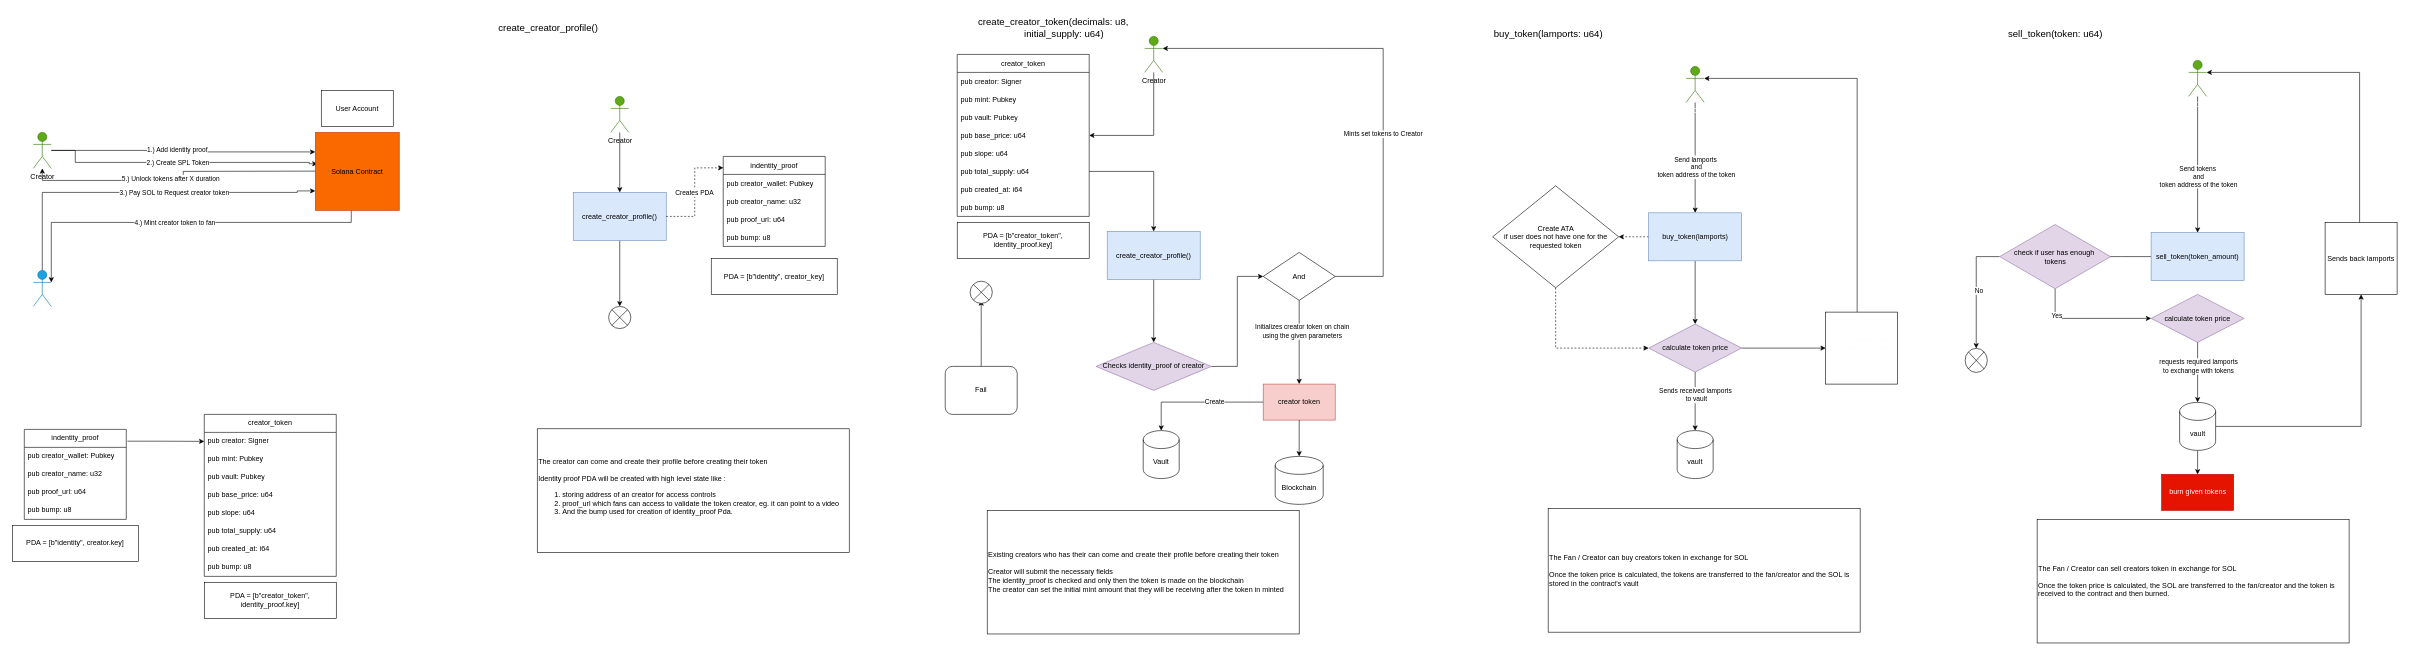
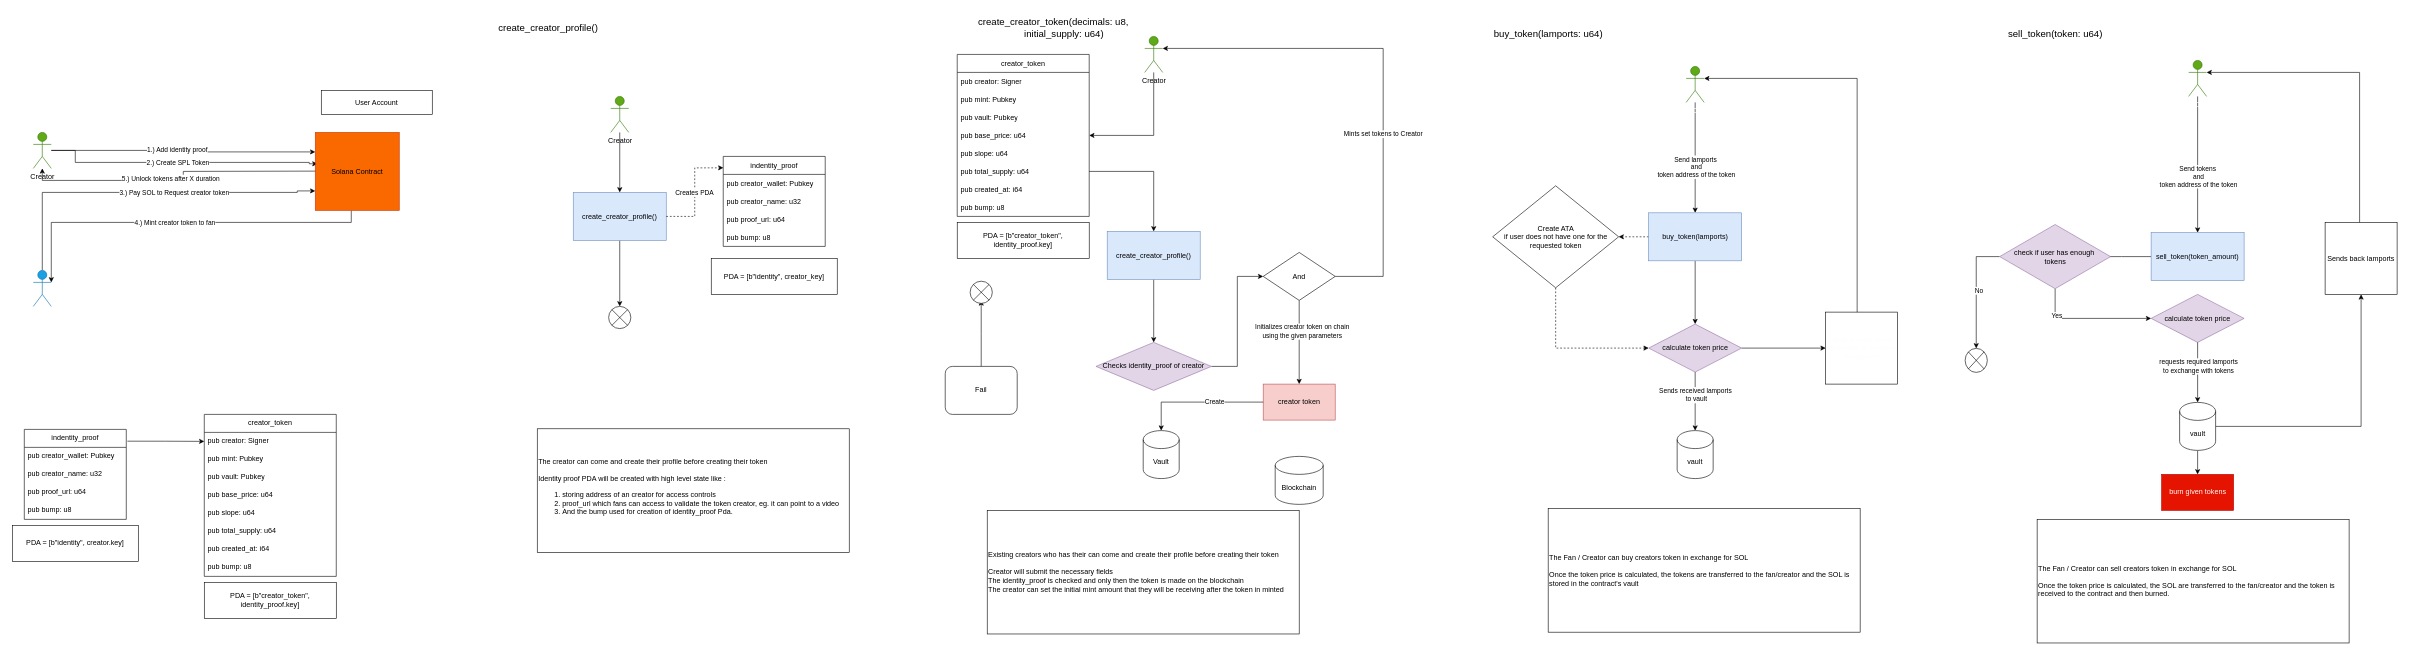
(357, 108) -> (377, 102)
(1299, 450) -> none
